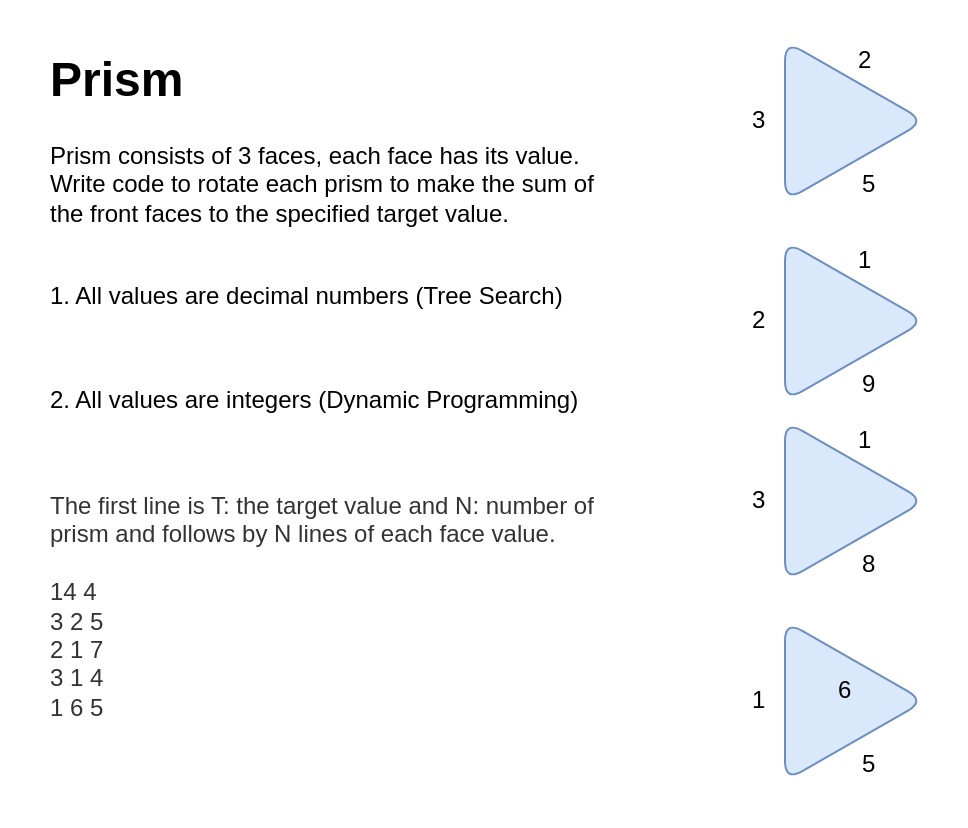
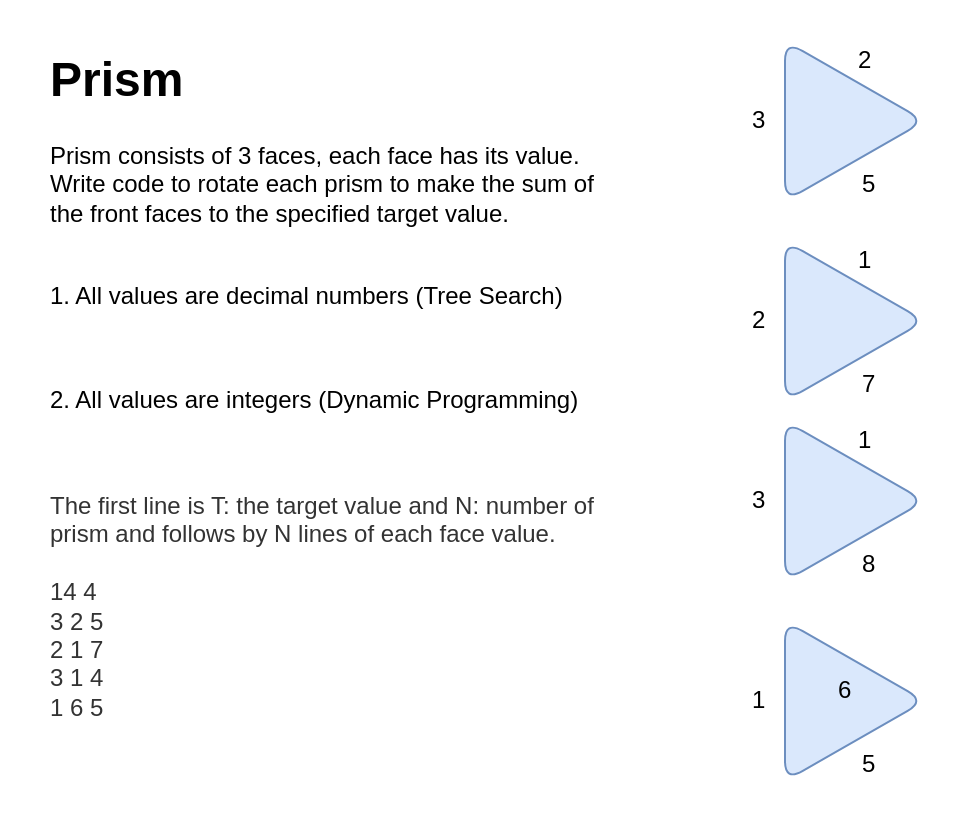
(870, 385) -> (870, 385)
